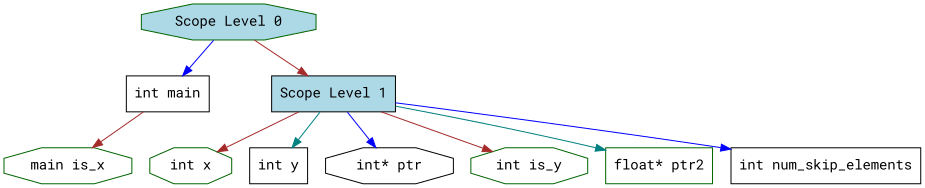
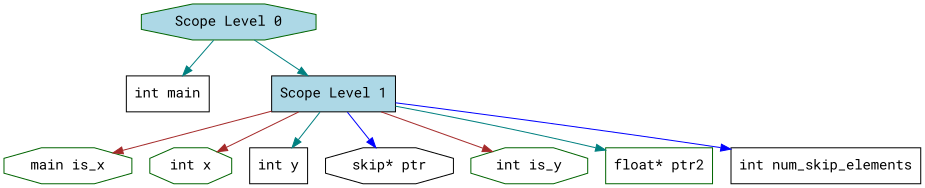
(202, 54) -> (202, 54)
(277, 55) -> (277, 55)
(122, 127) -> (197, 131)
(389, 166) -> (389, 166)
